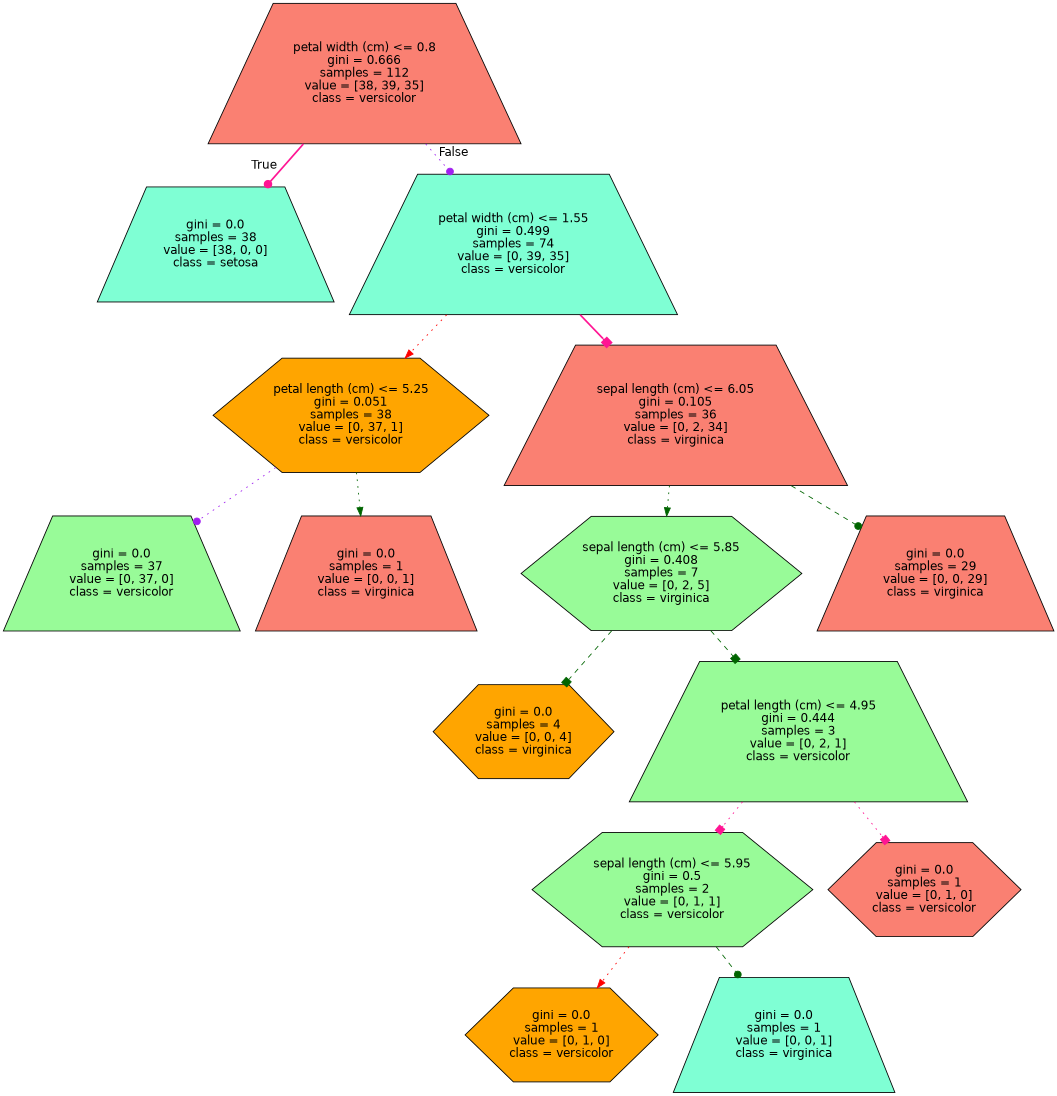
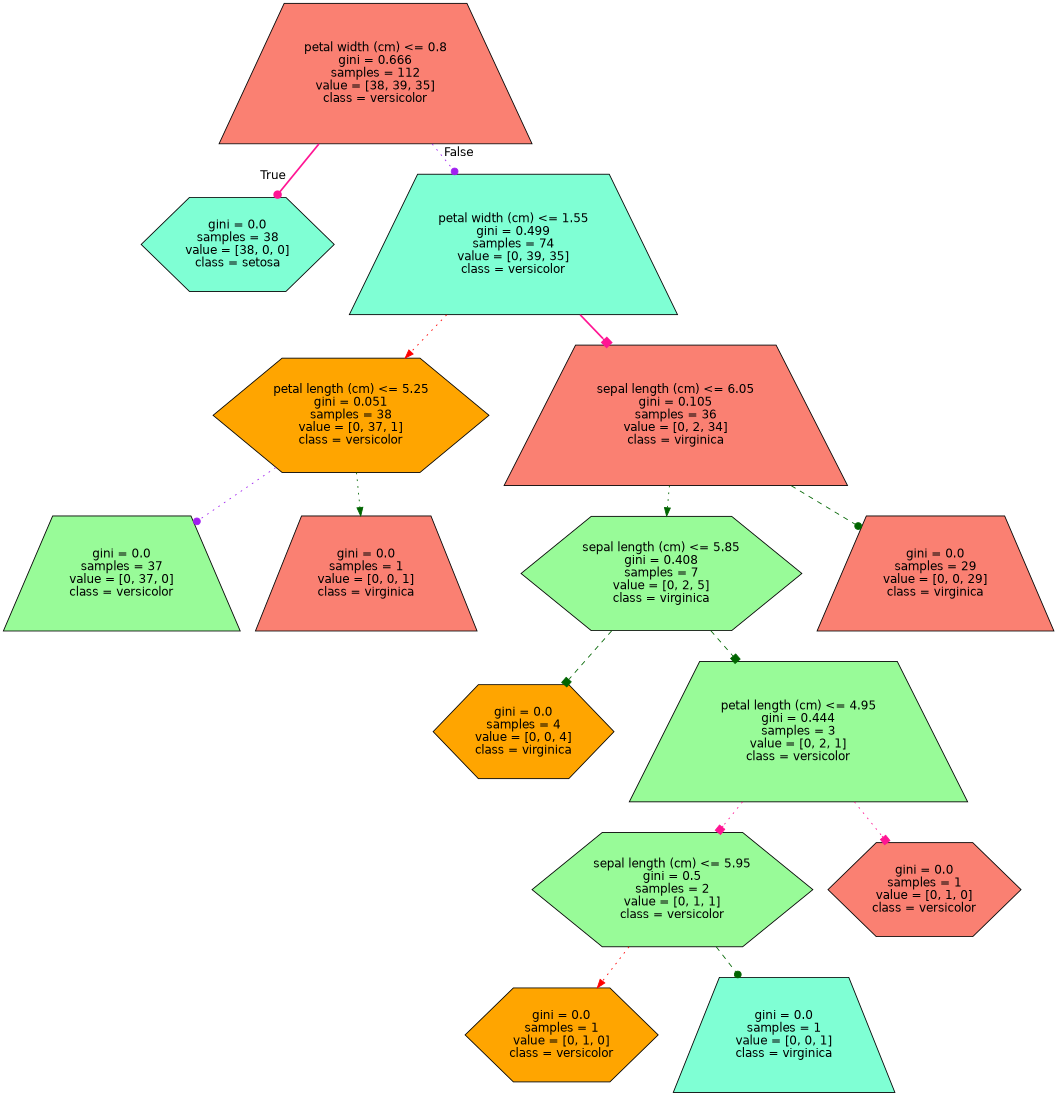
(216, 244) -> (238, 244)
